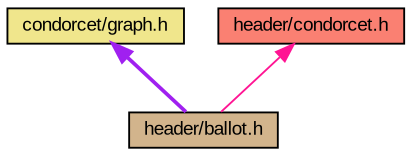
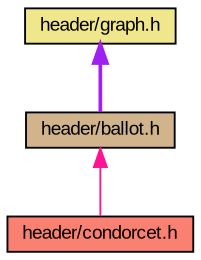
(96, 26) -> (100, 26)
(250, 84) -> (100, 192)
